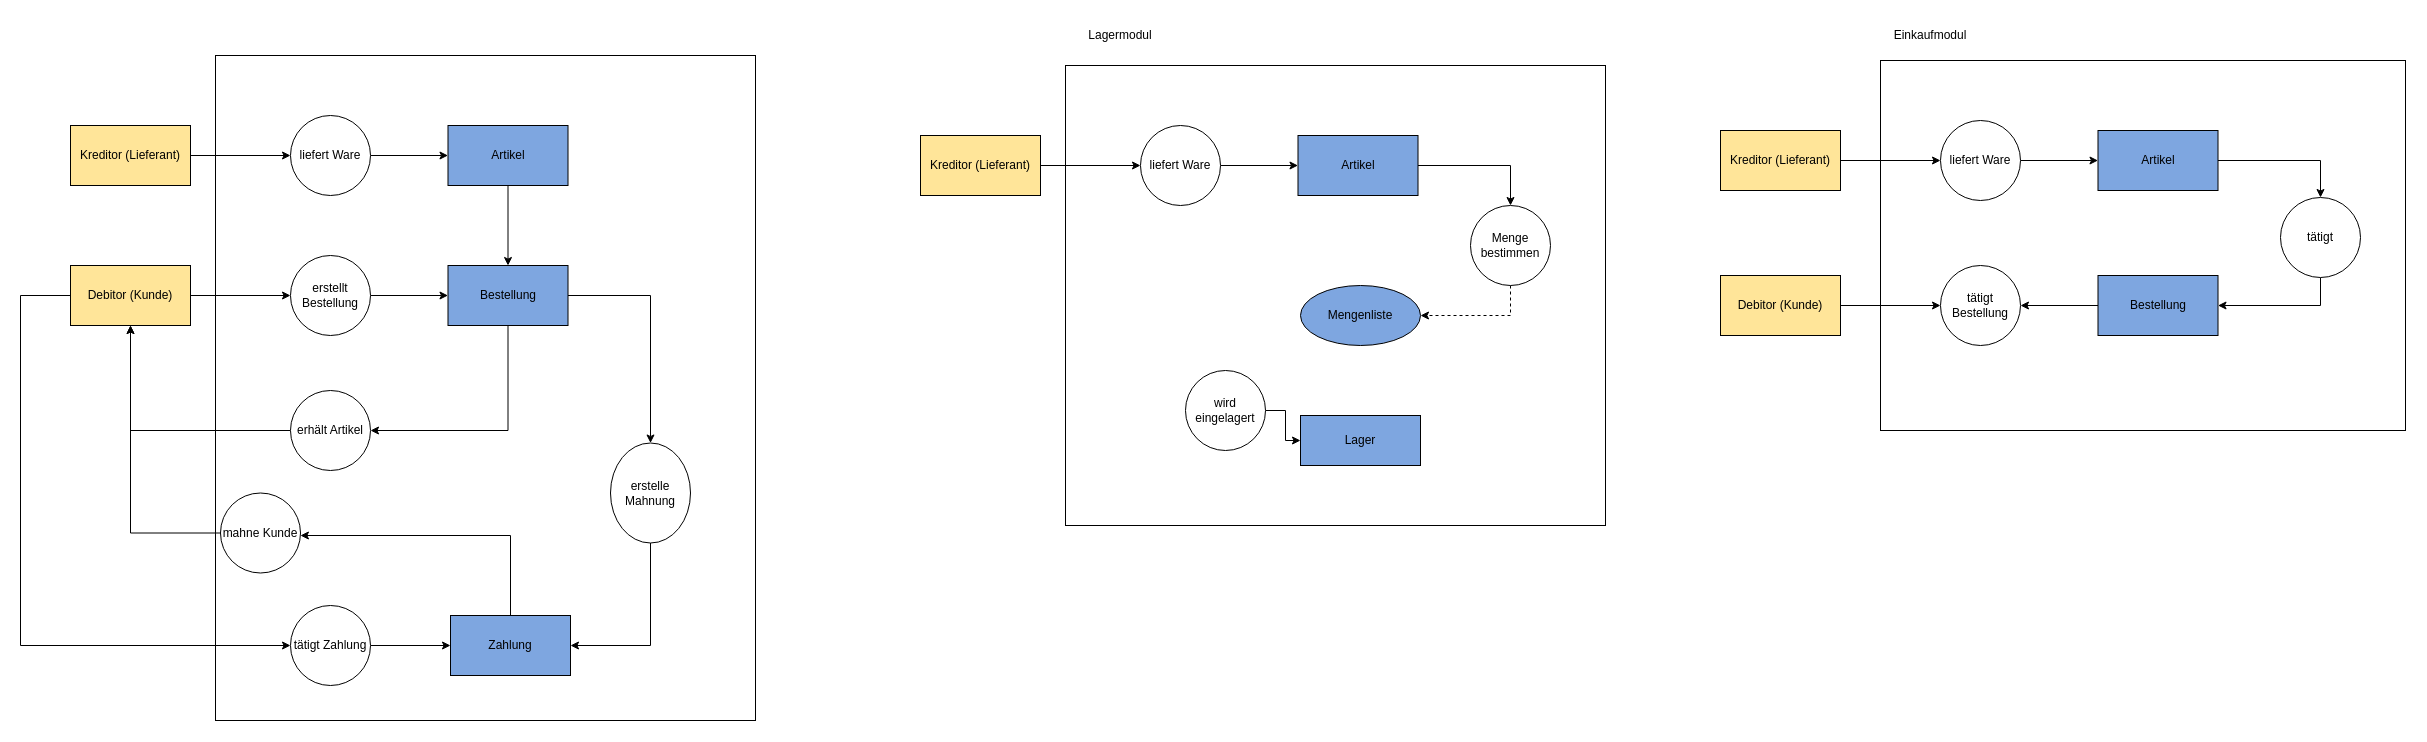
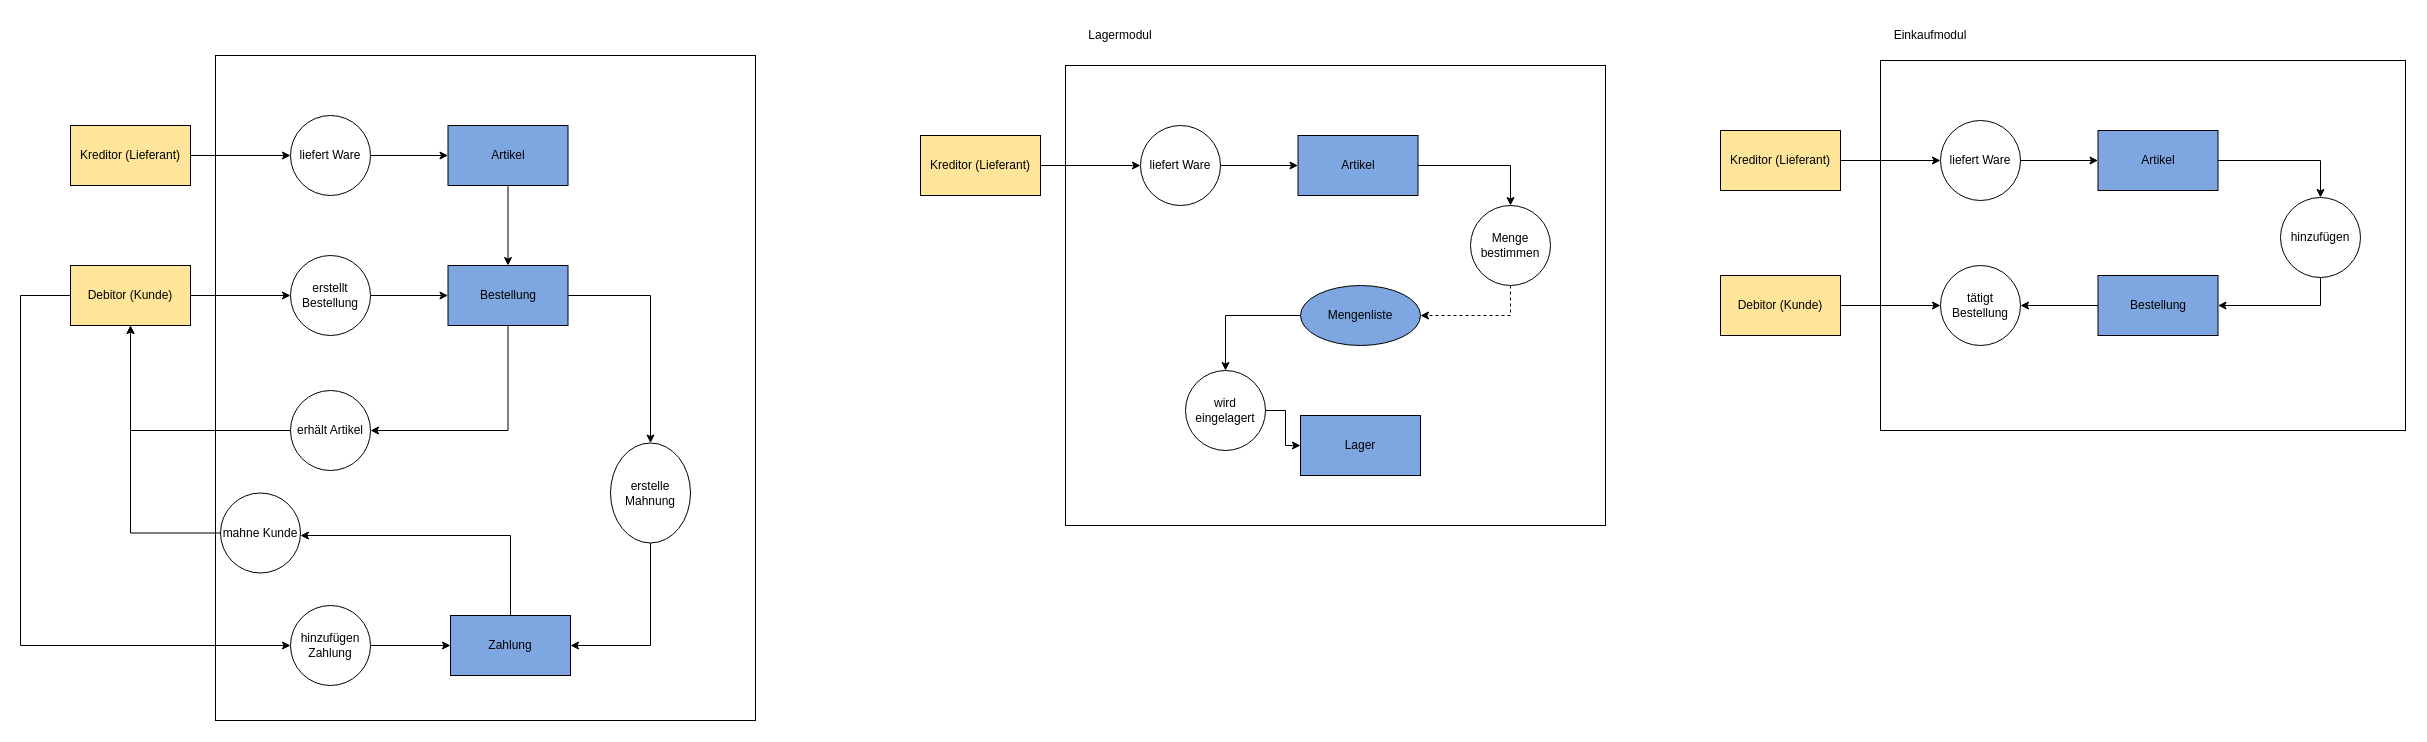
(2321, 238) -> (2321, 238)
none -> (1240, 316)
(1361, 441) -> (1361, 446)
(331, 646) -> (331, 646)
